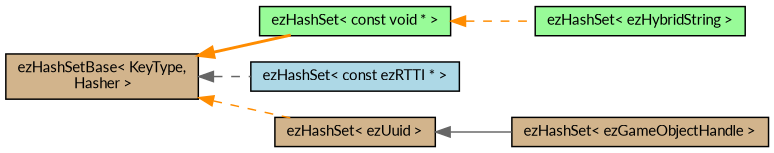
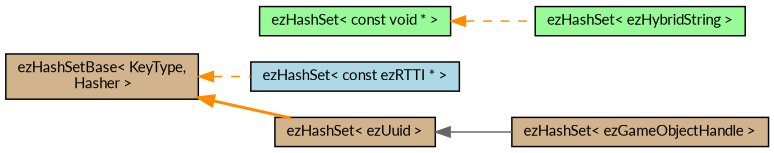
(252, 44) -> none
(232, 77) -> (232, 77)
(252, 109) -> (252, 109)
